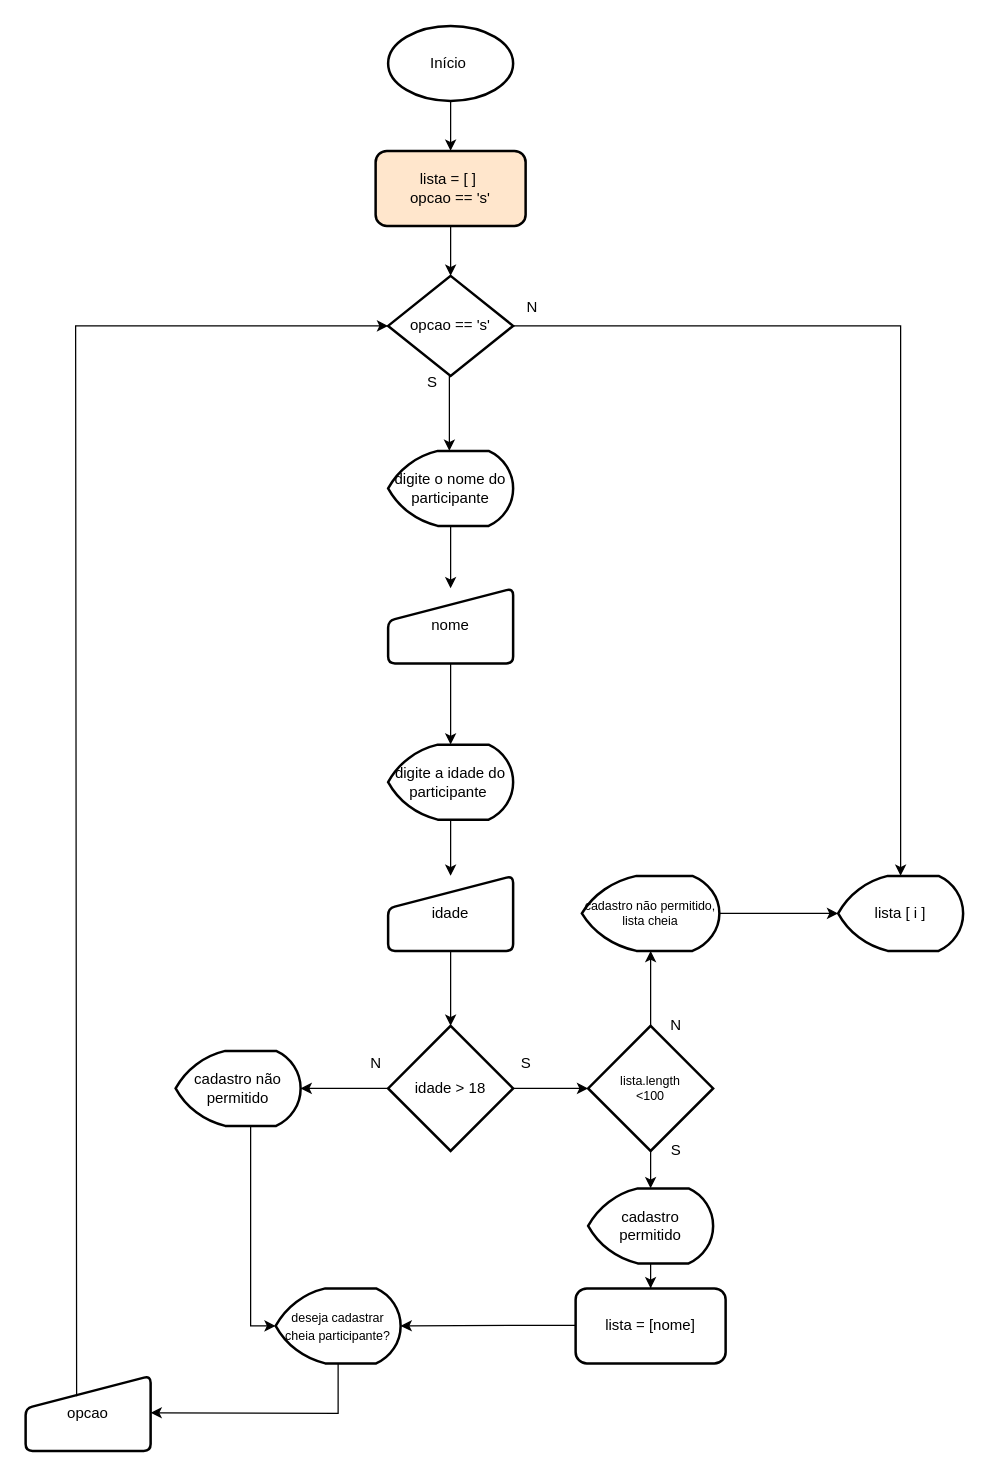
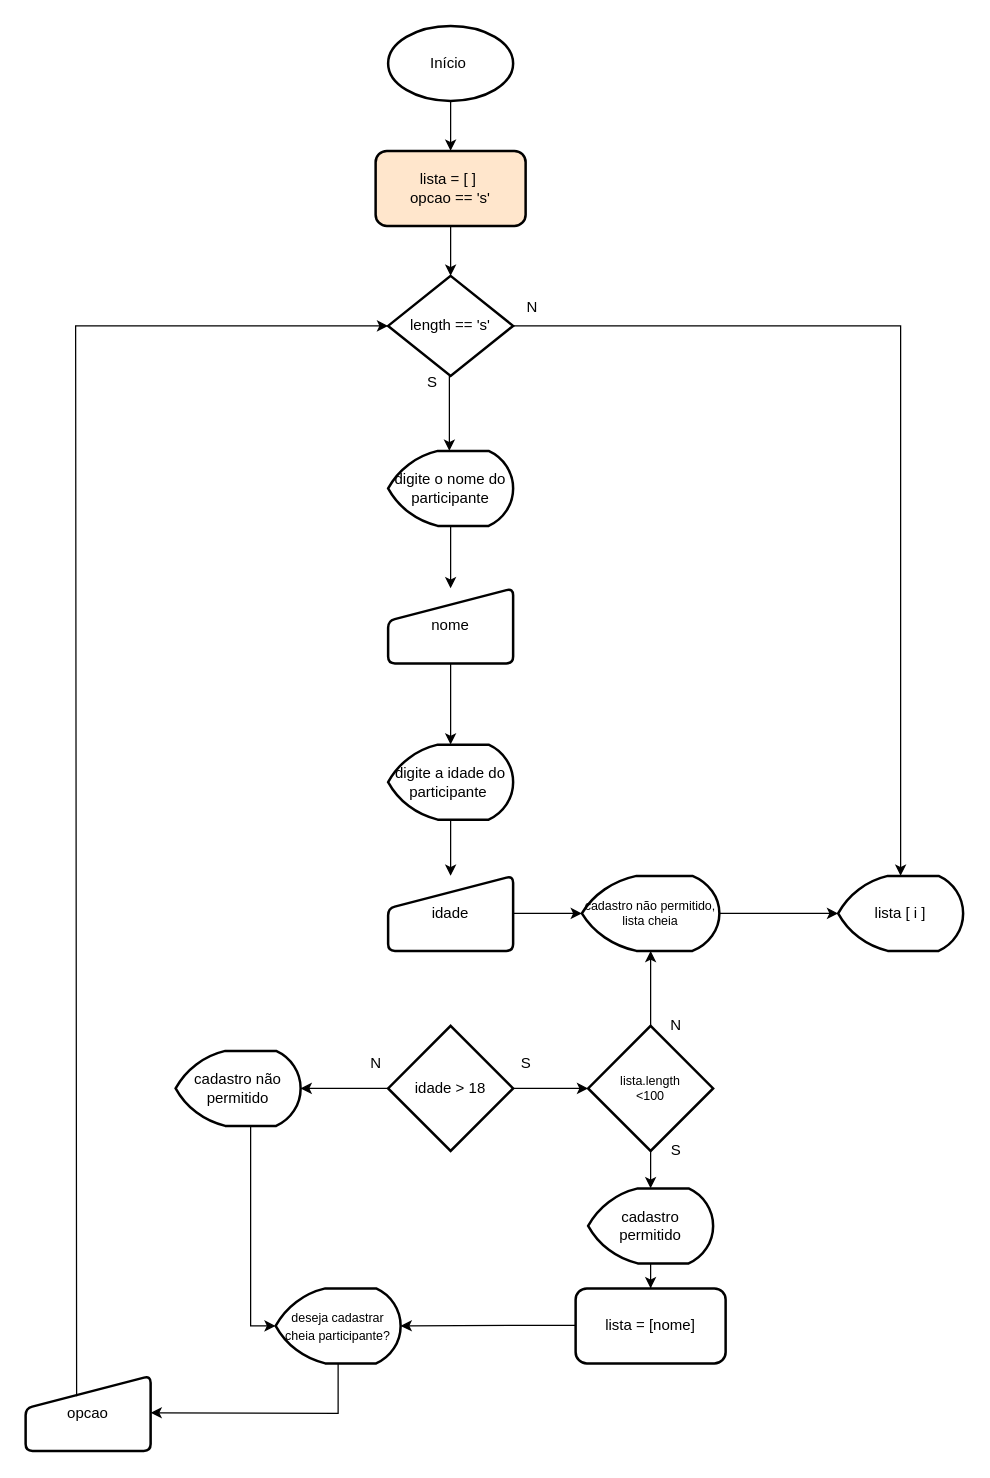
(451, 326) -> (451, 326)
(451, 984) -> (544, 913)
